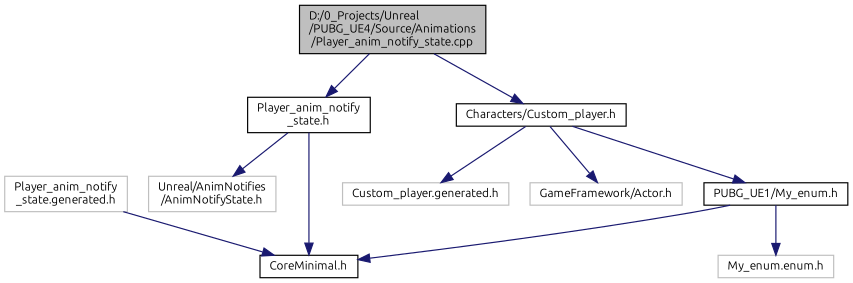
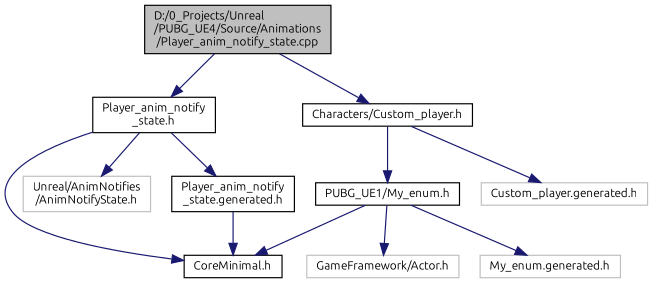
none -> (189, 150)
(570, 150) -> (386, 224)
(66, 194) -> (233, 194)
(776, 266) -> (550, 266)
